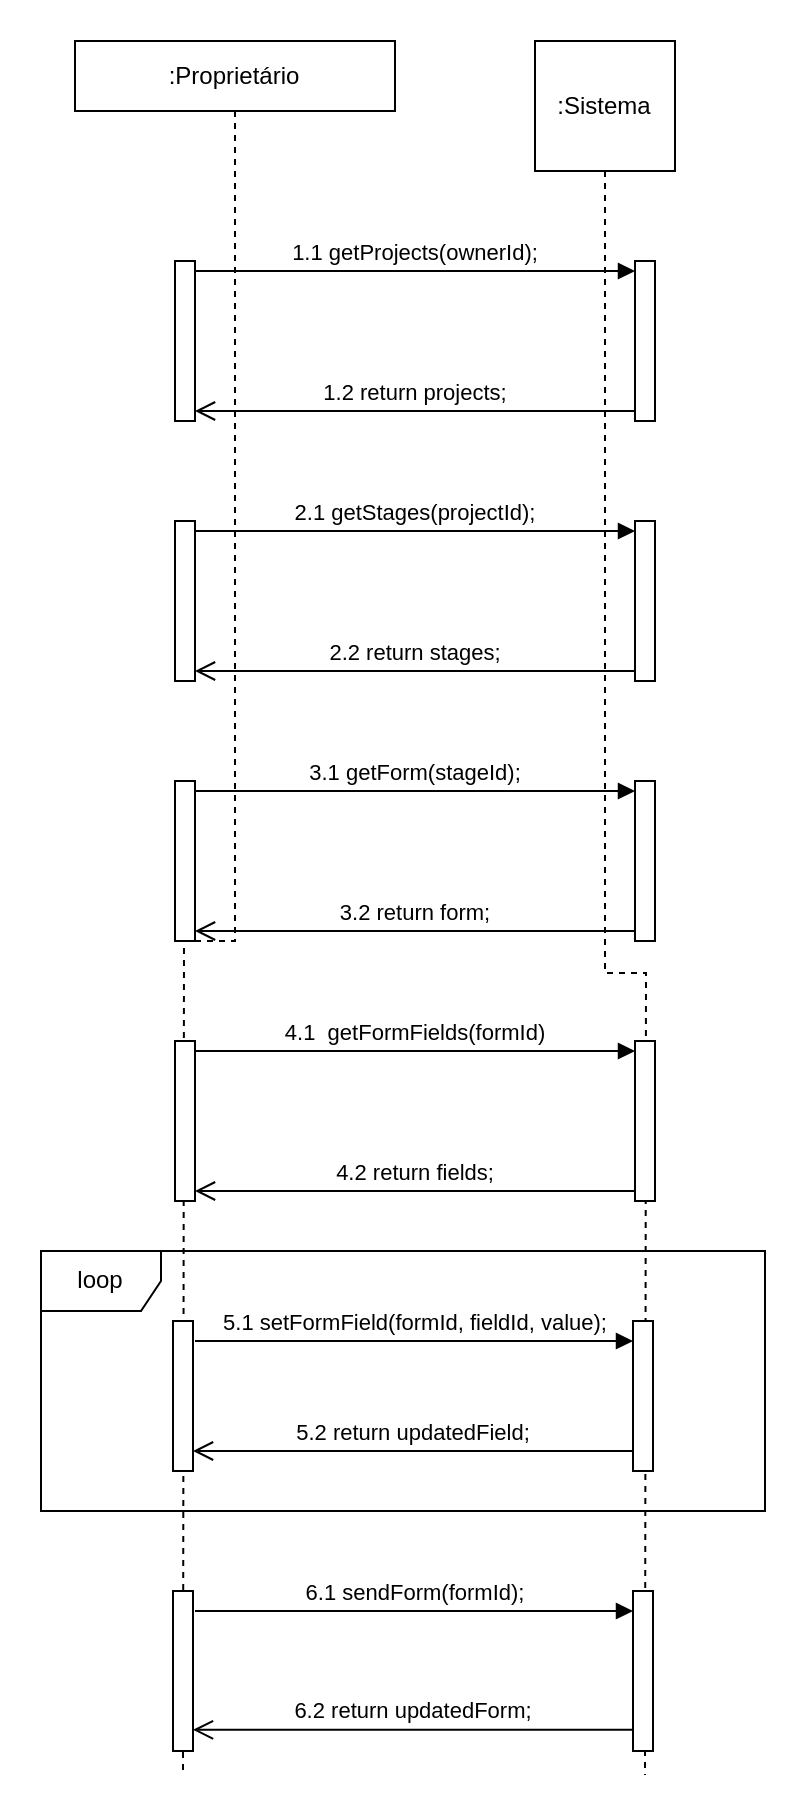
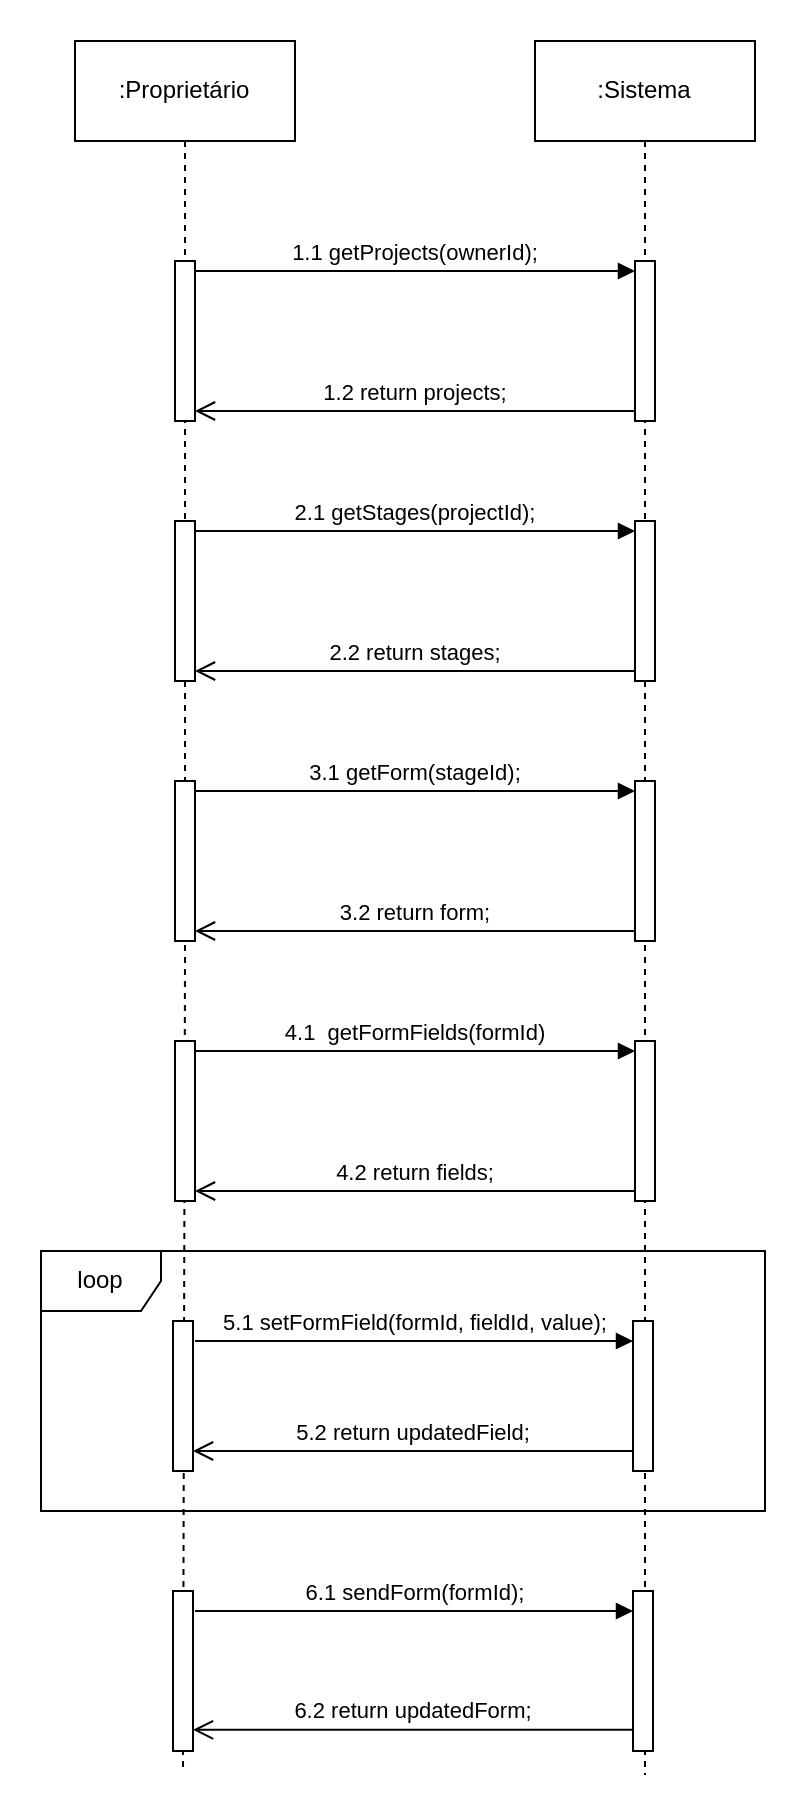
(235, 76) -> (185, 91)
(605, 106) -> (645, 91)
